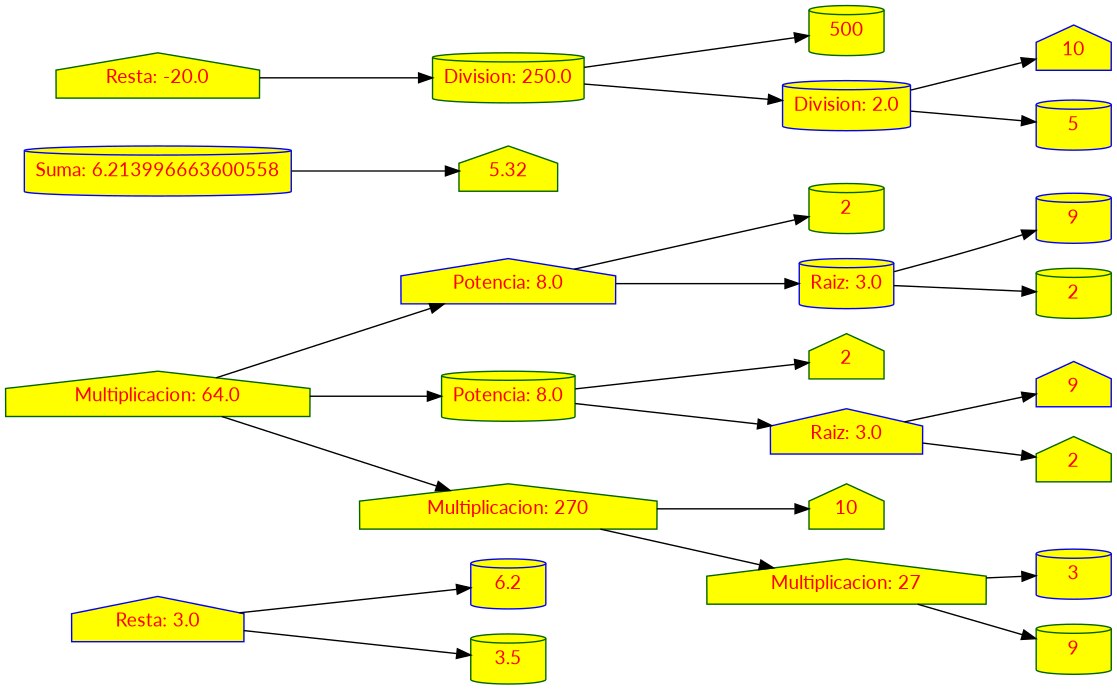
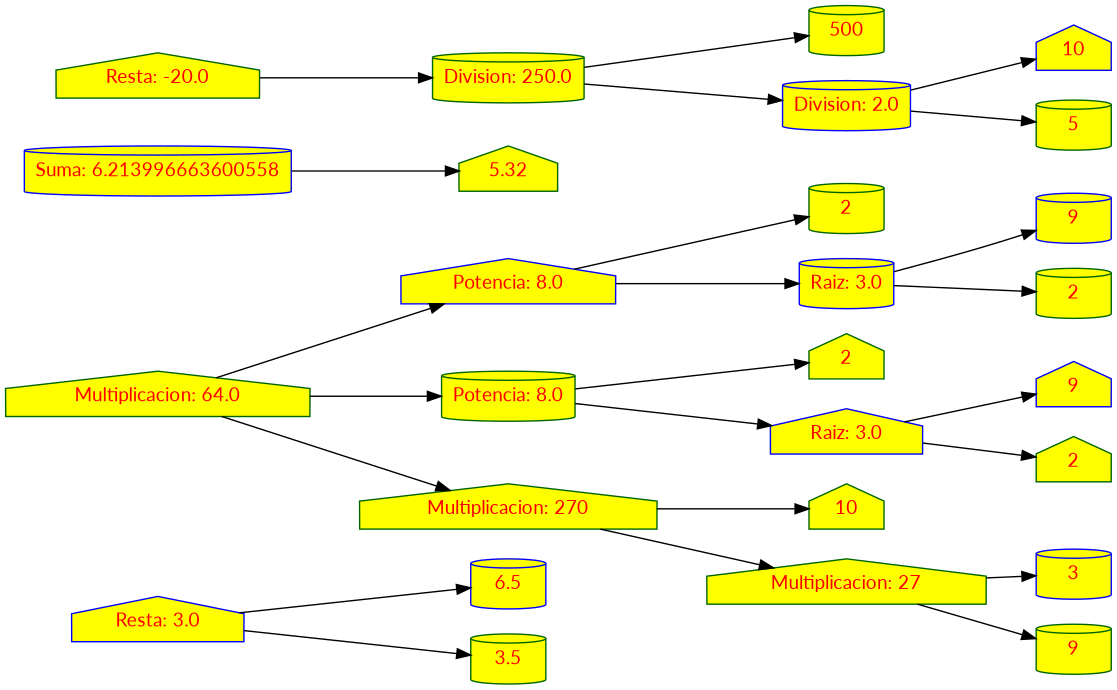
(1074, 125) -> (1074, 125)
(508, 584) -> (508, 584)
